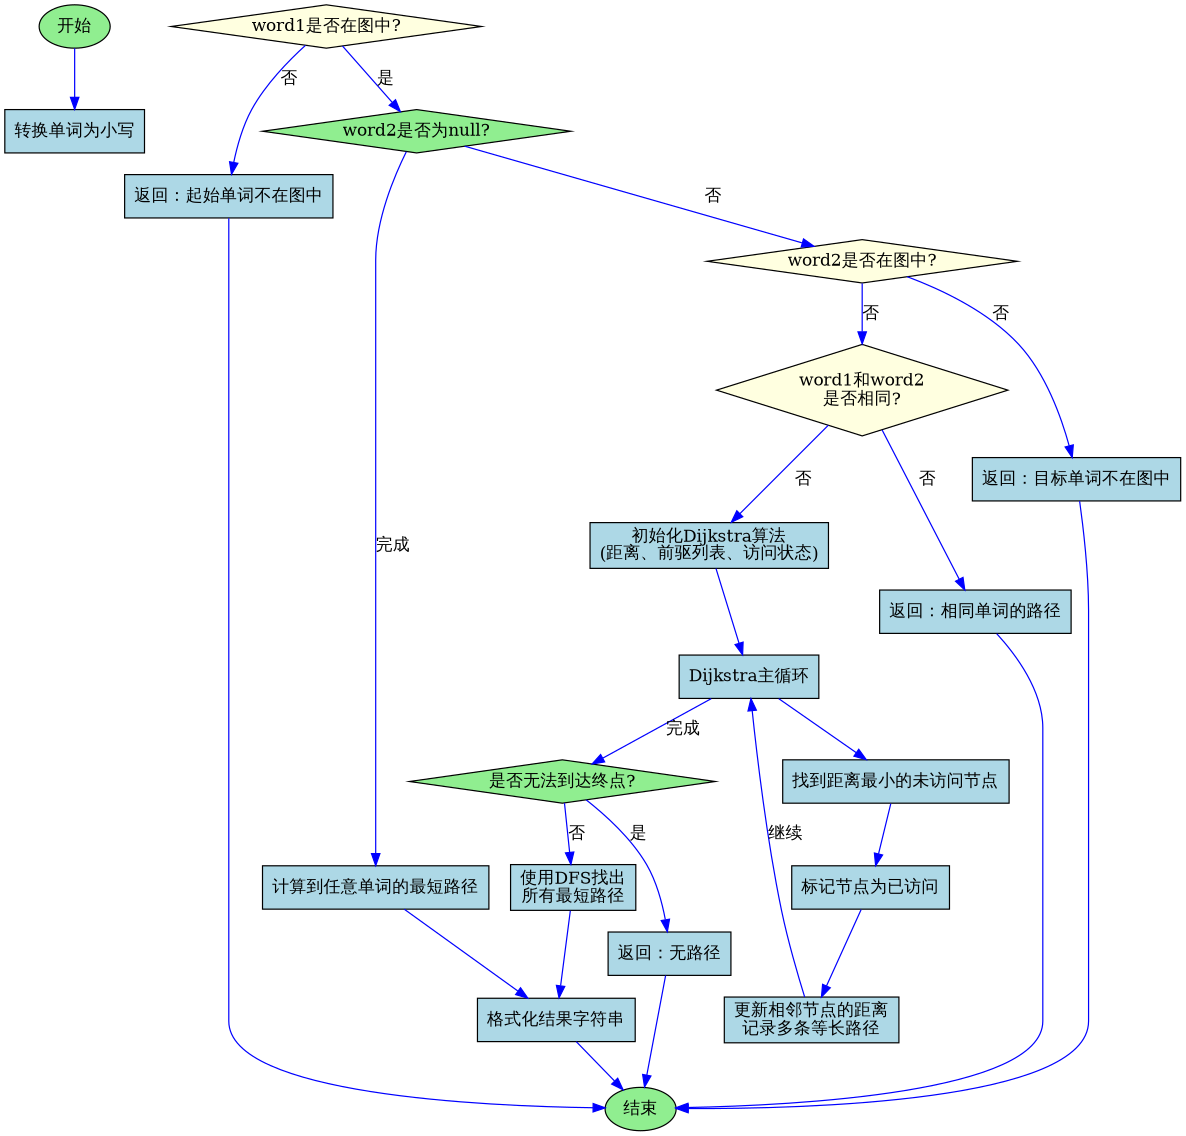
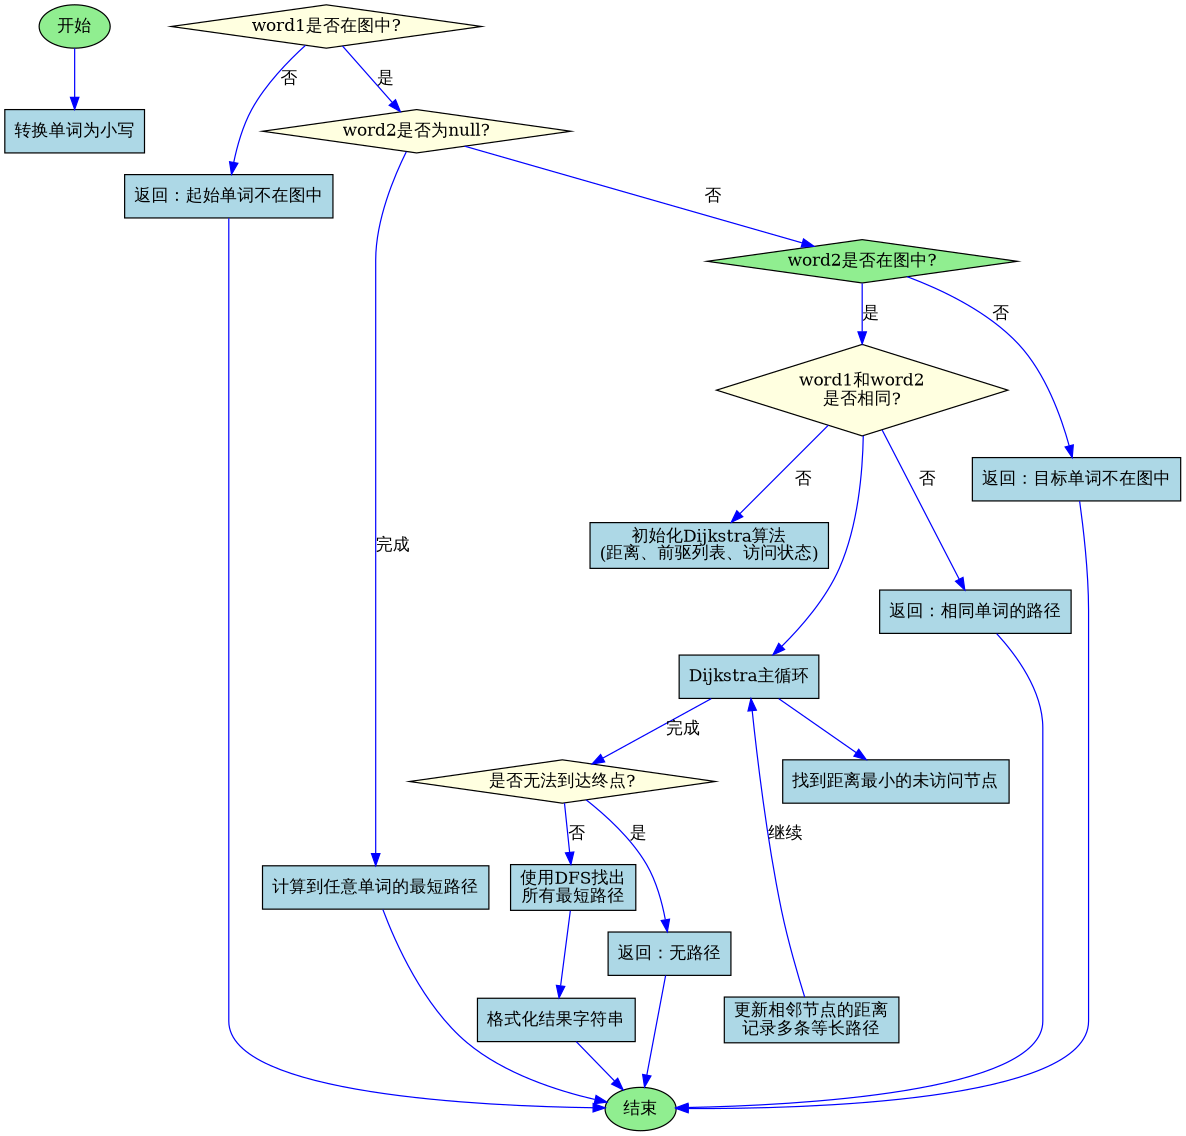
(417, 131) -> (417, 131)
(862, 261) -> (862, 261)
(871, 314) -> (871, 314)
(727, 606) -> (846, 550)
(562, 782) -> (562, 782)
(871, 887) -> none
(461, 950) -> (461, 1036)
